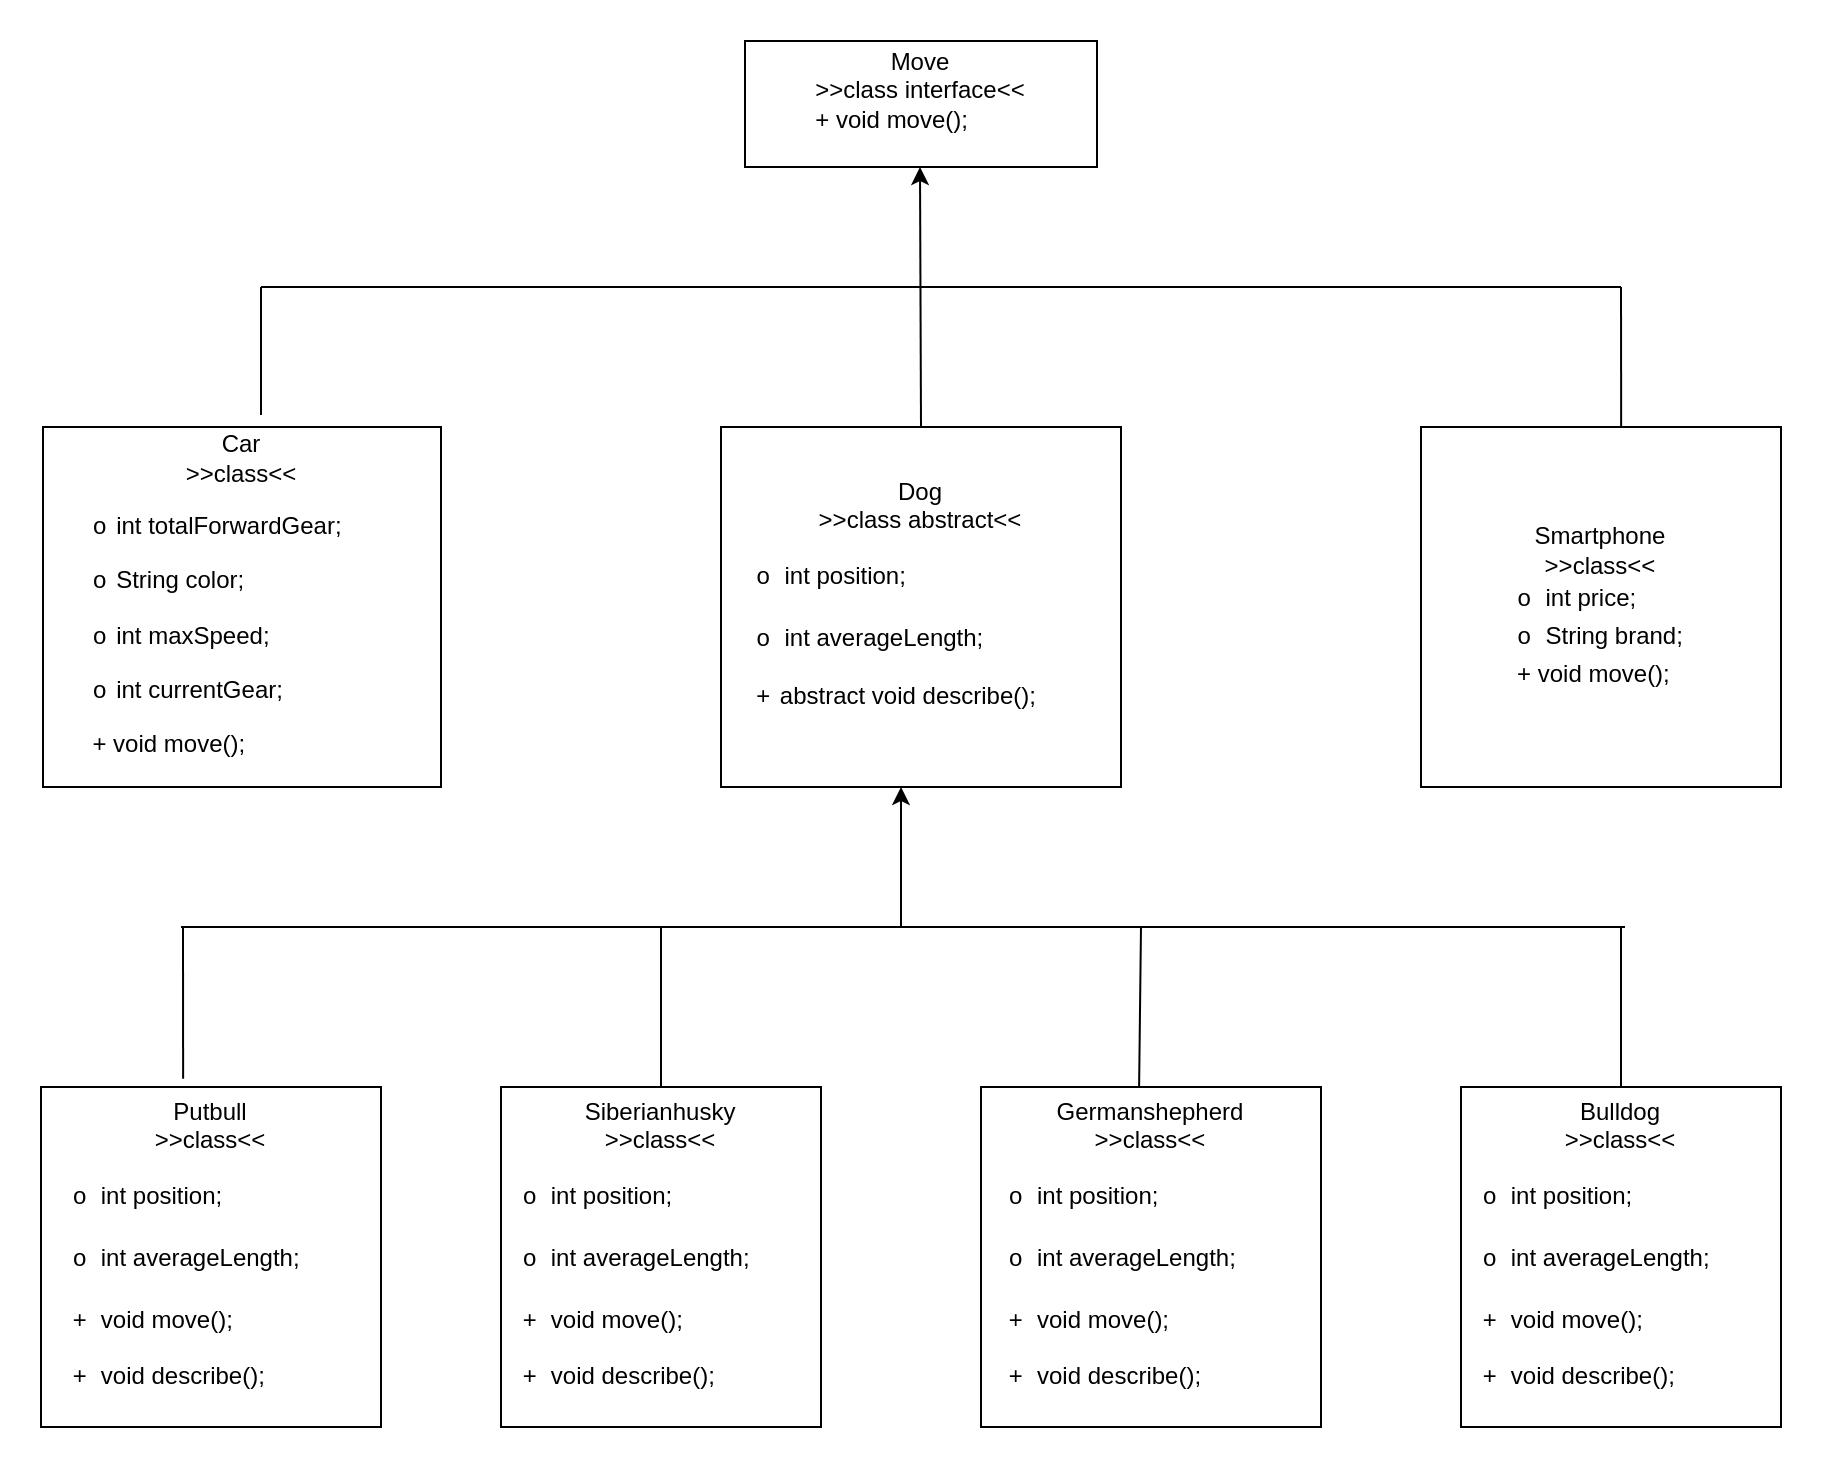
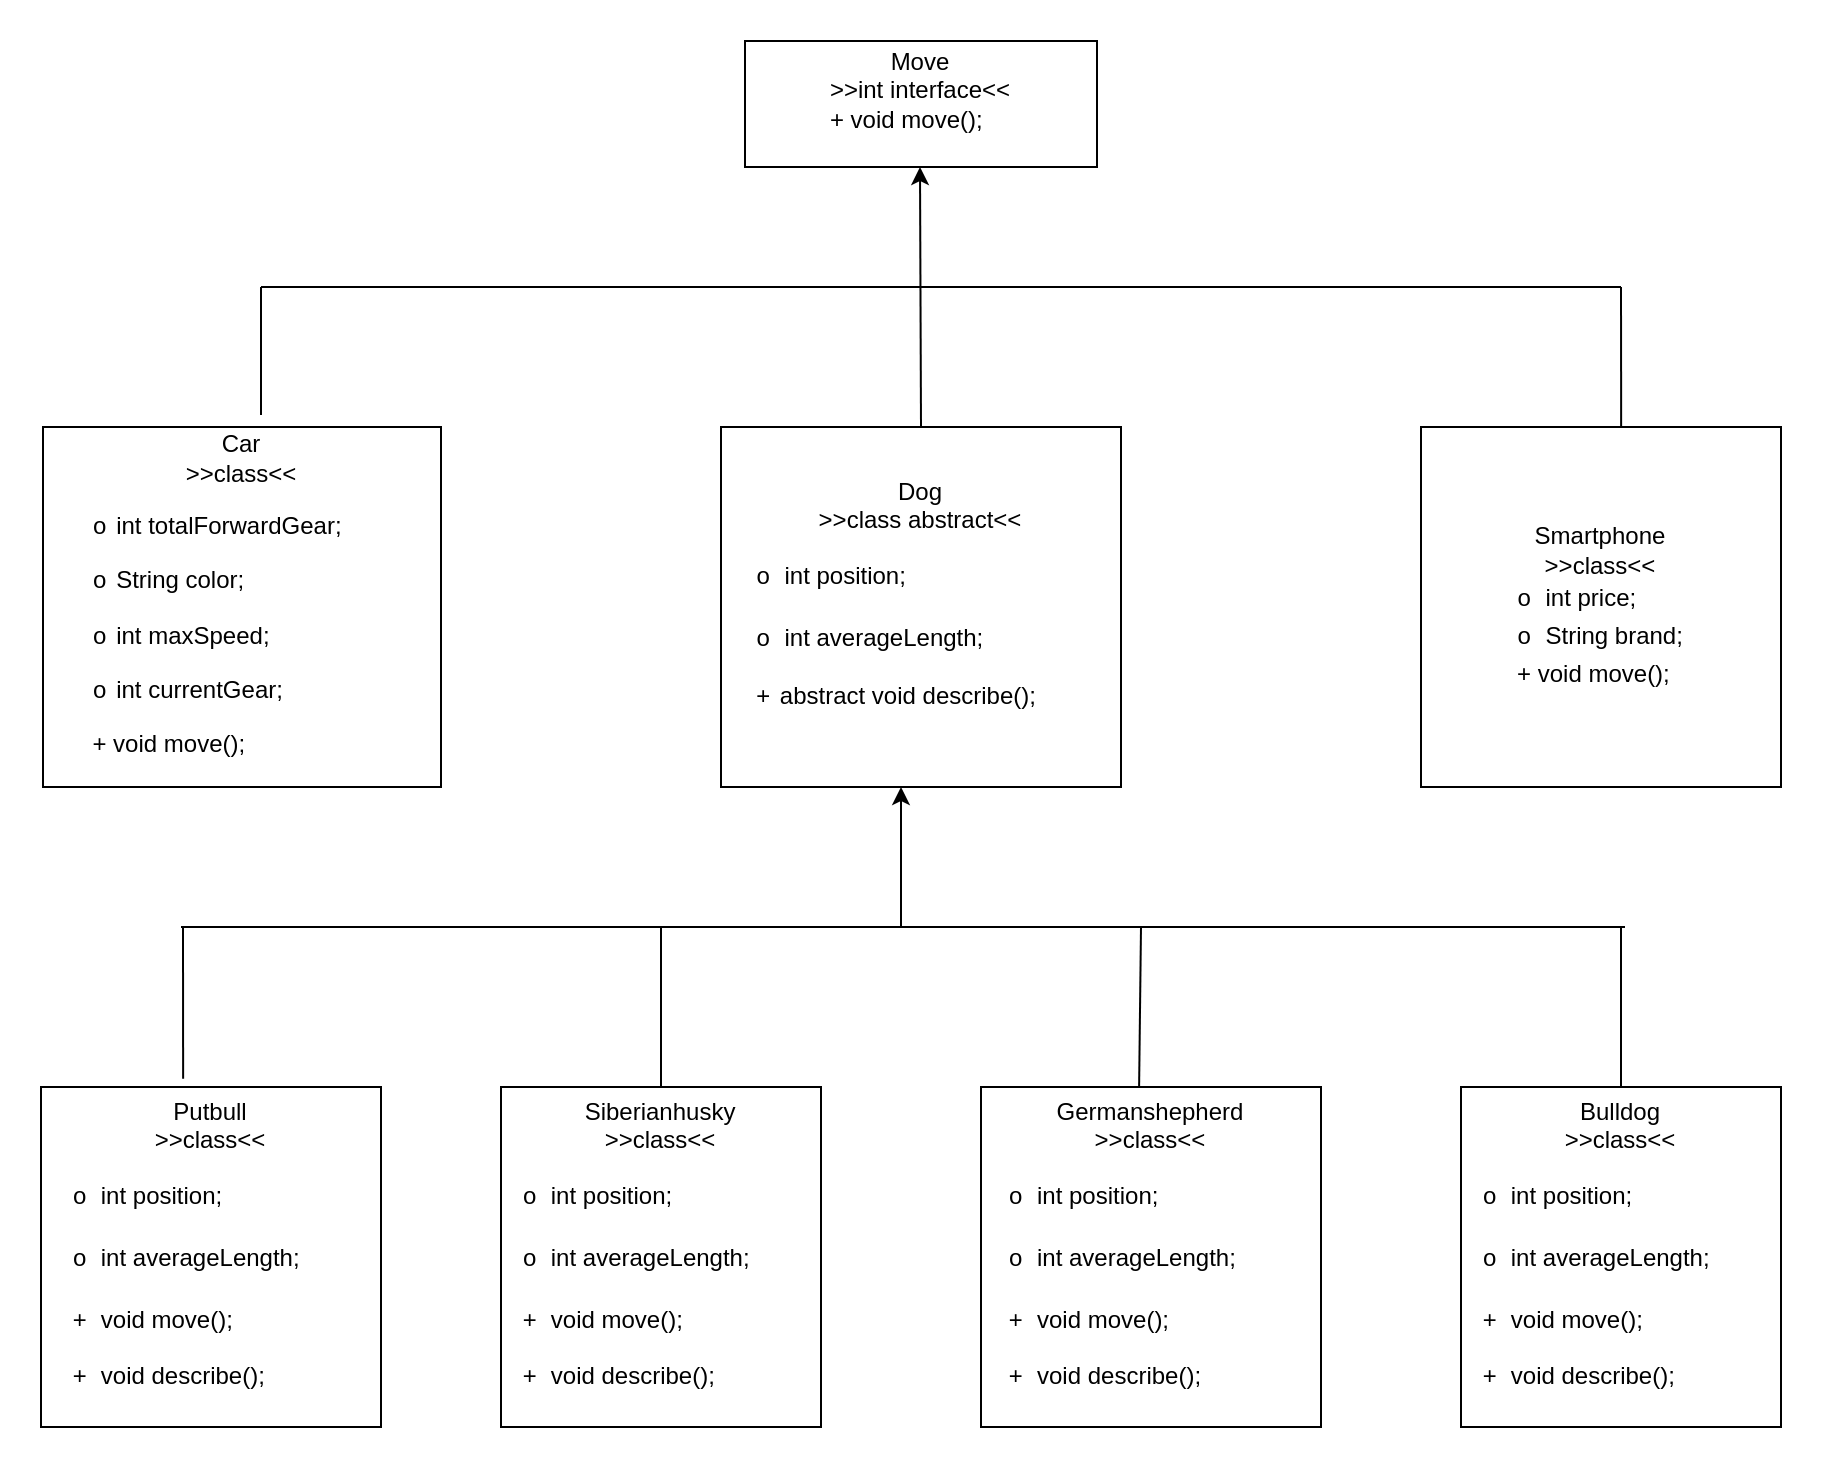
(921, 105) -> (921, 105)
